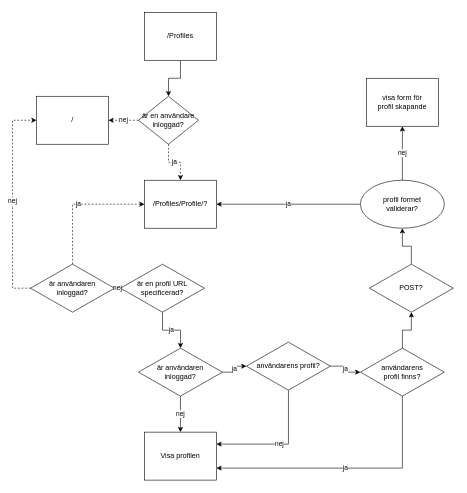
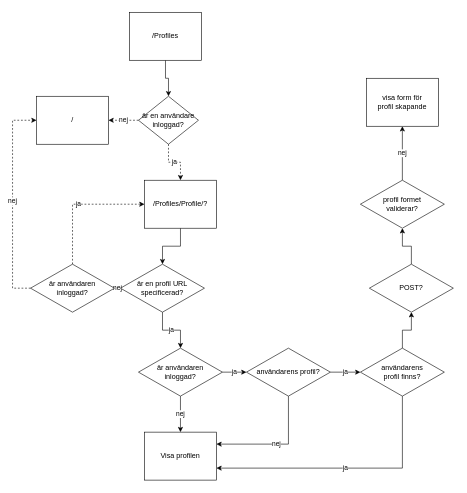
(180, 36) -> (165, 36)
(288, 204) -> none
(402, 204) -> (402, 204)
none -> (180, 238)
(288, 366) -> (288, 372)
